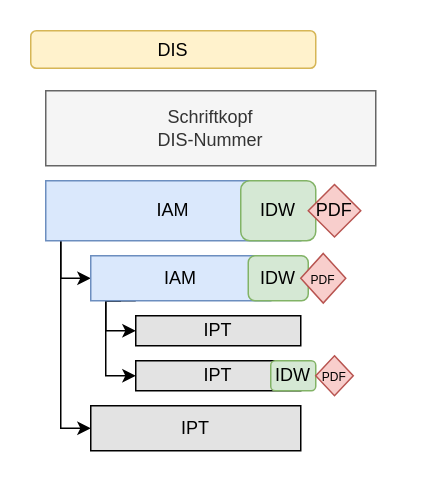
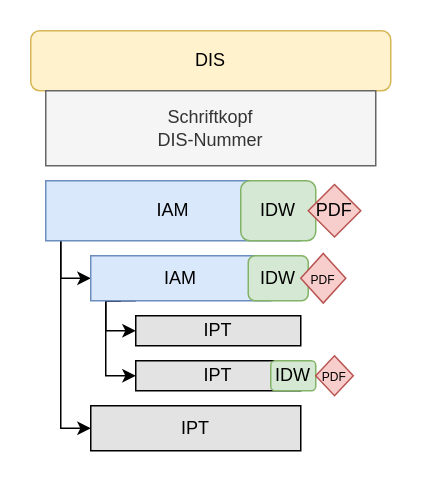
(173, 50) -> (211, 61)
